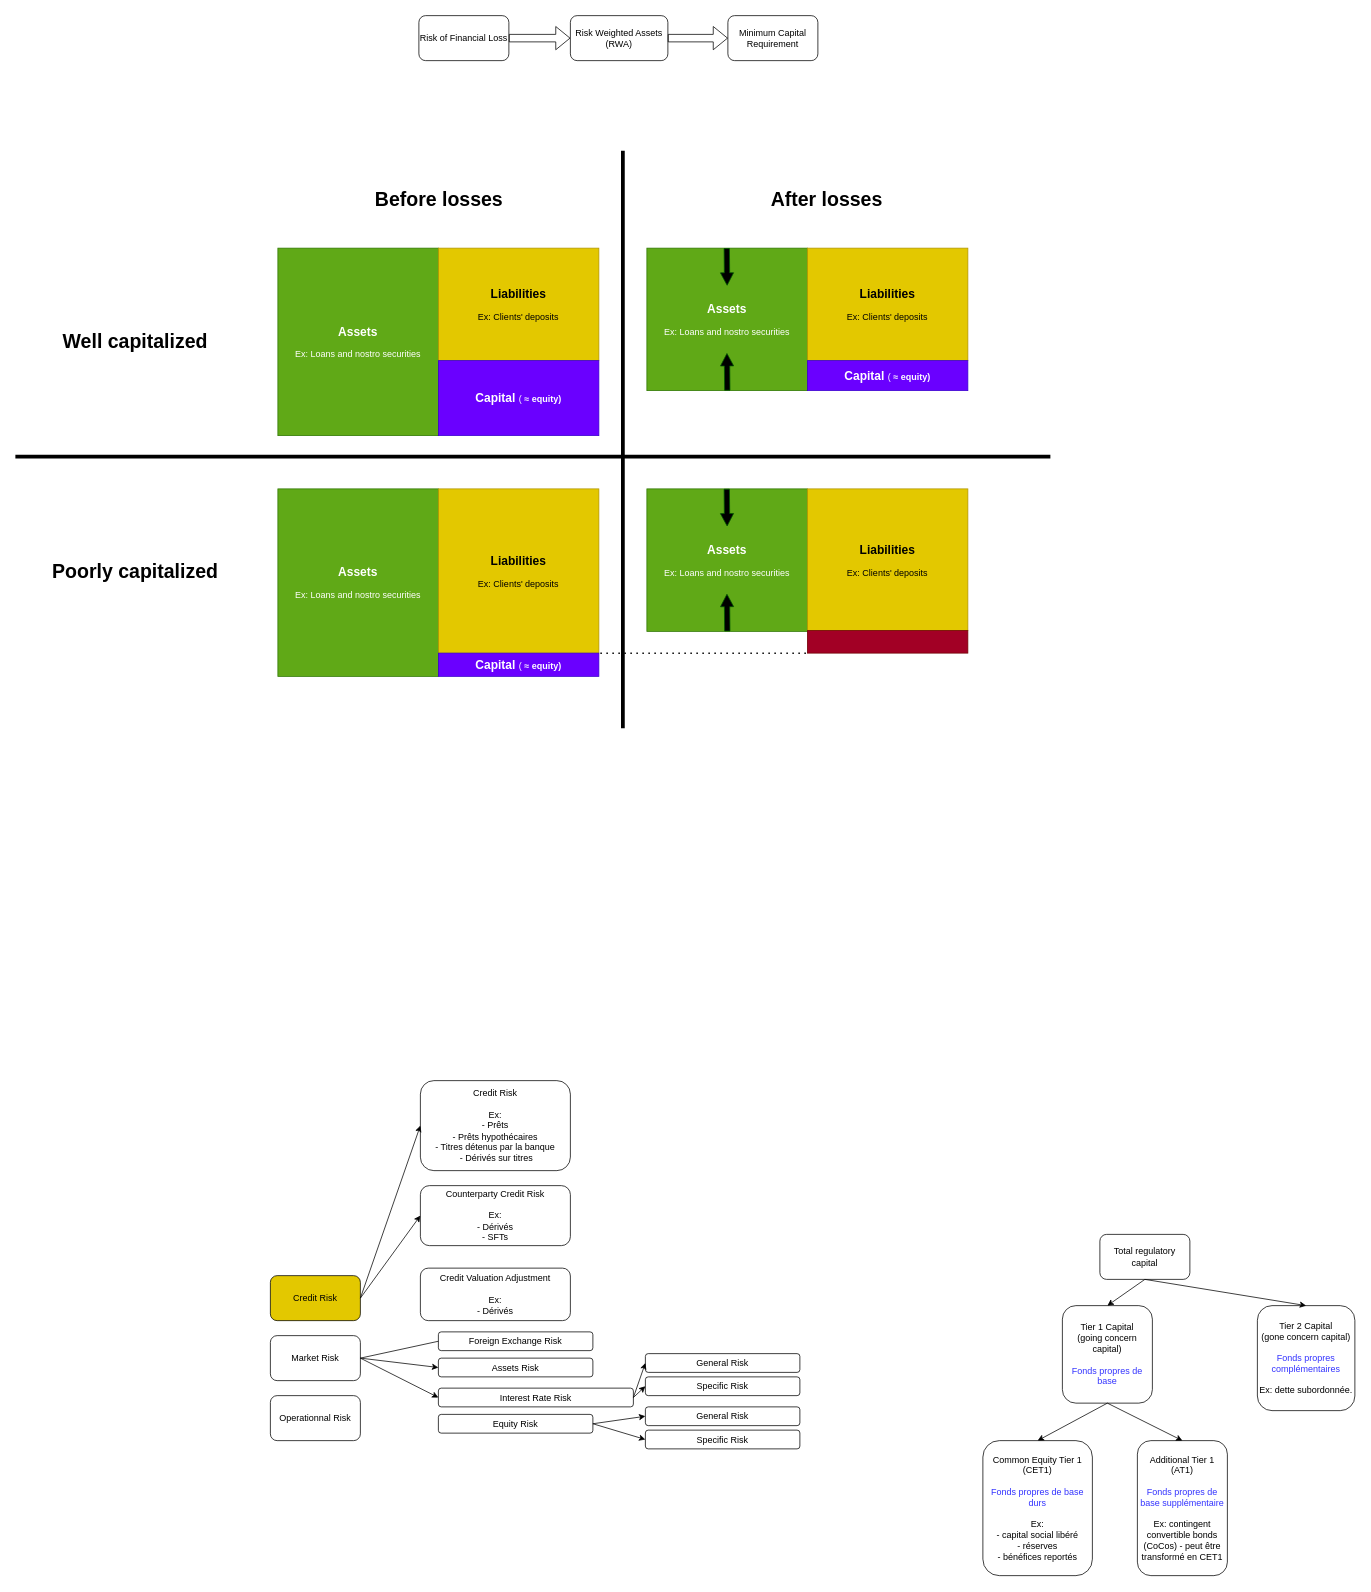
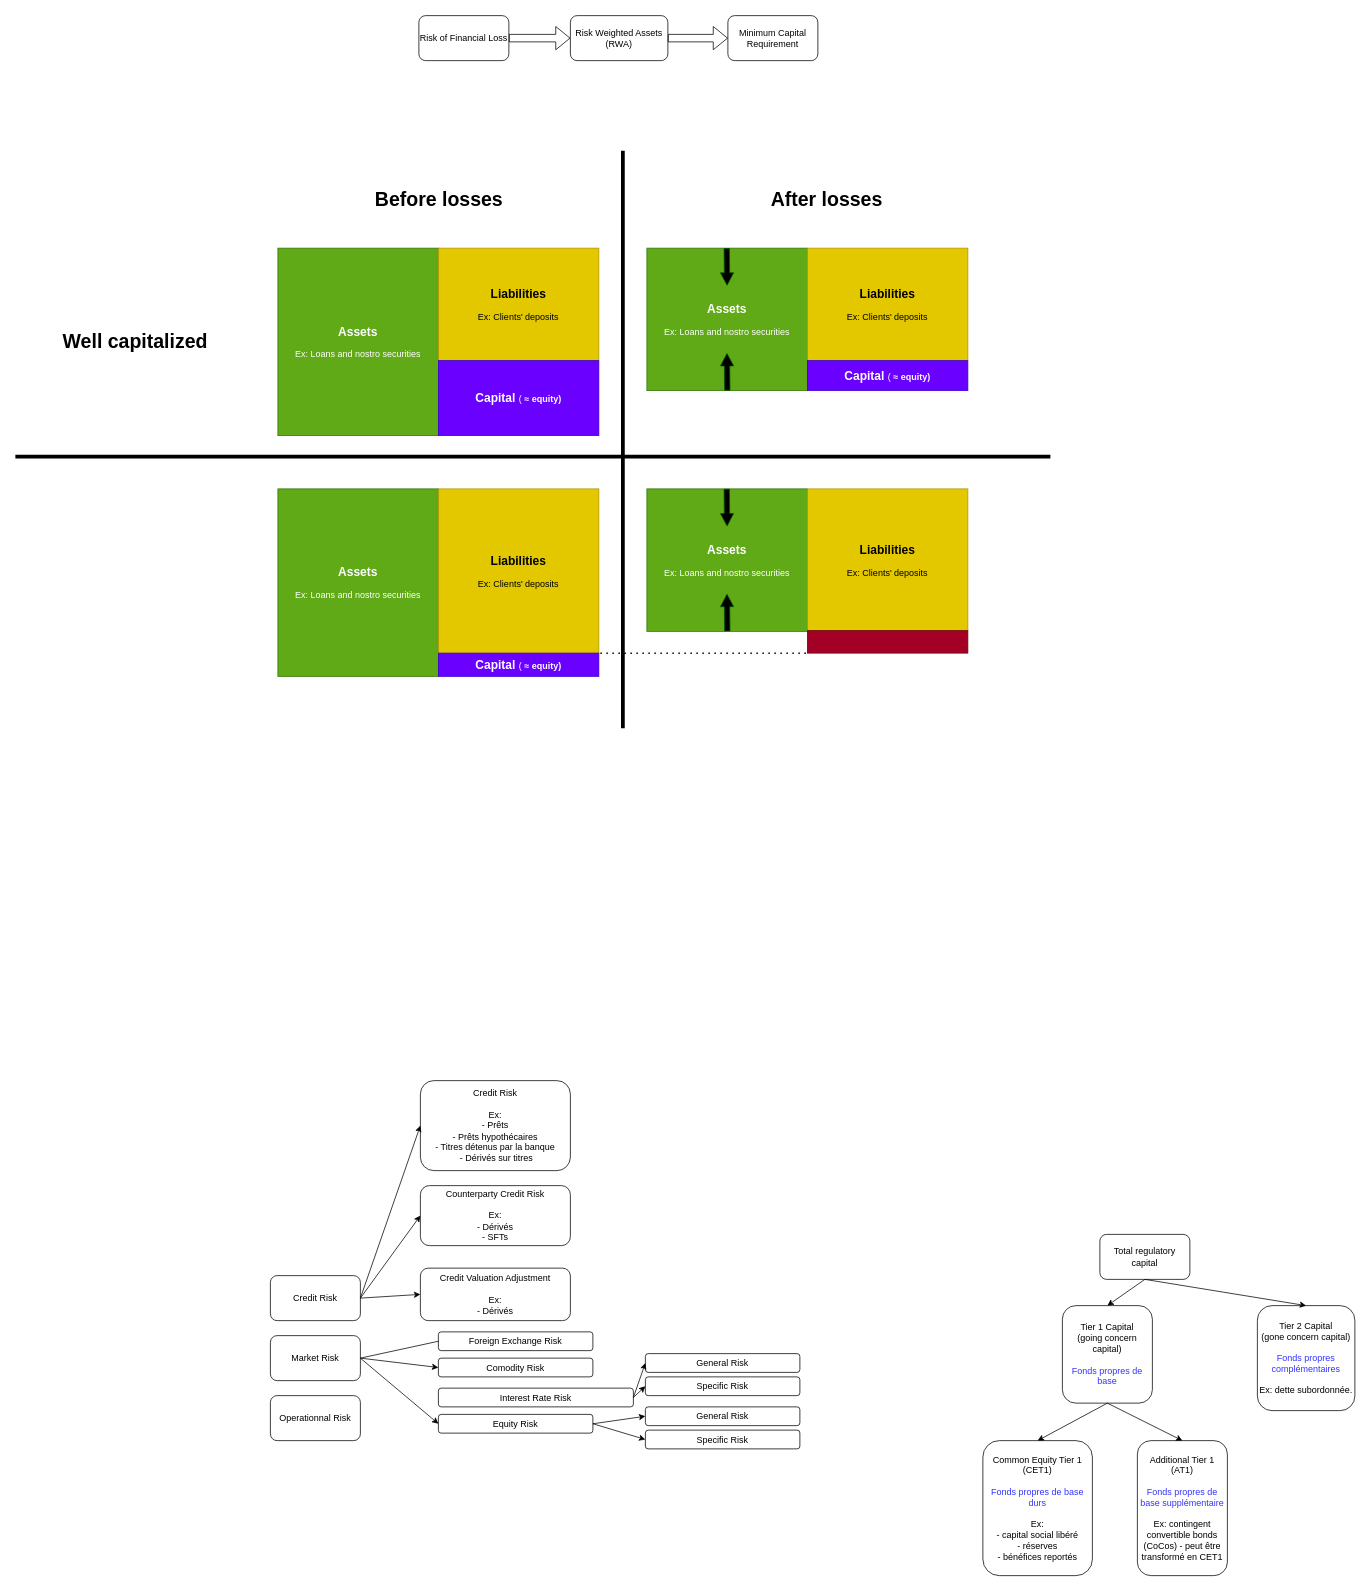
(135, 571) -> none
none -> (387, 1296)
(315, 1298) -> (315, 1298)
(516, 1368) -> (516, 1368)
(402, 1379) -> none
none -> (398, 1389)
